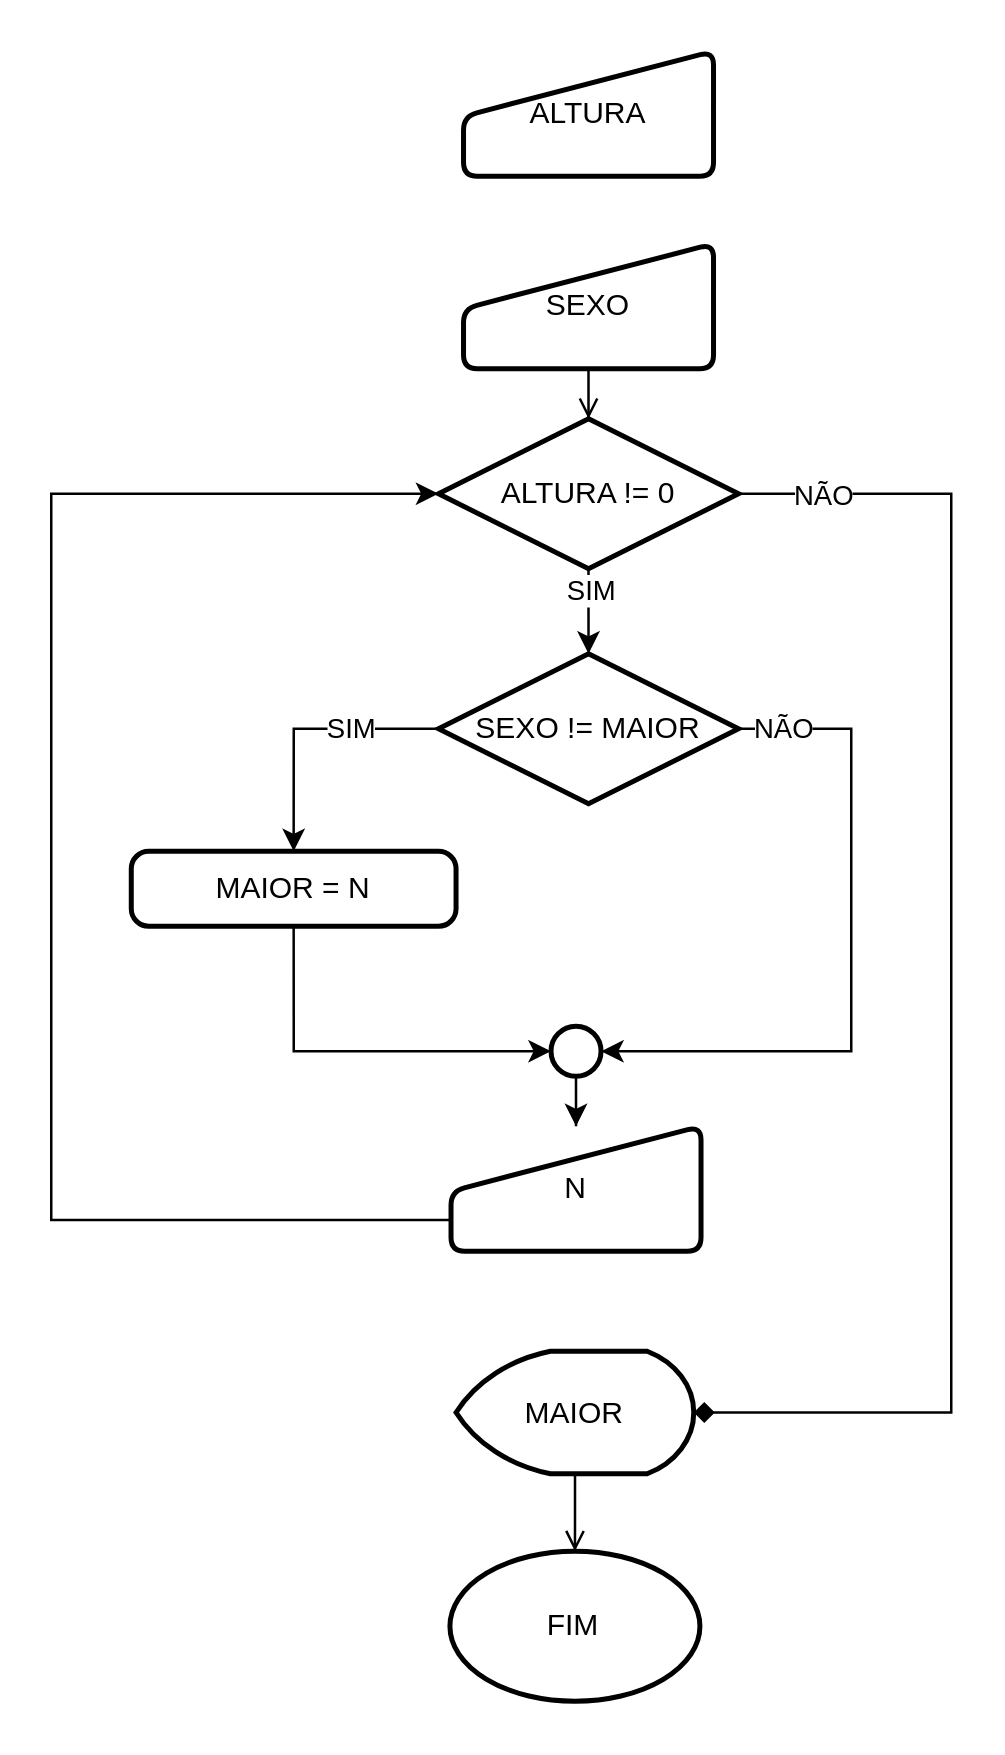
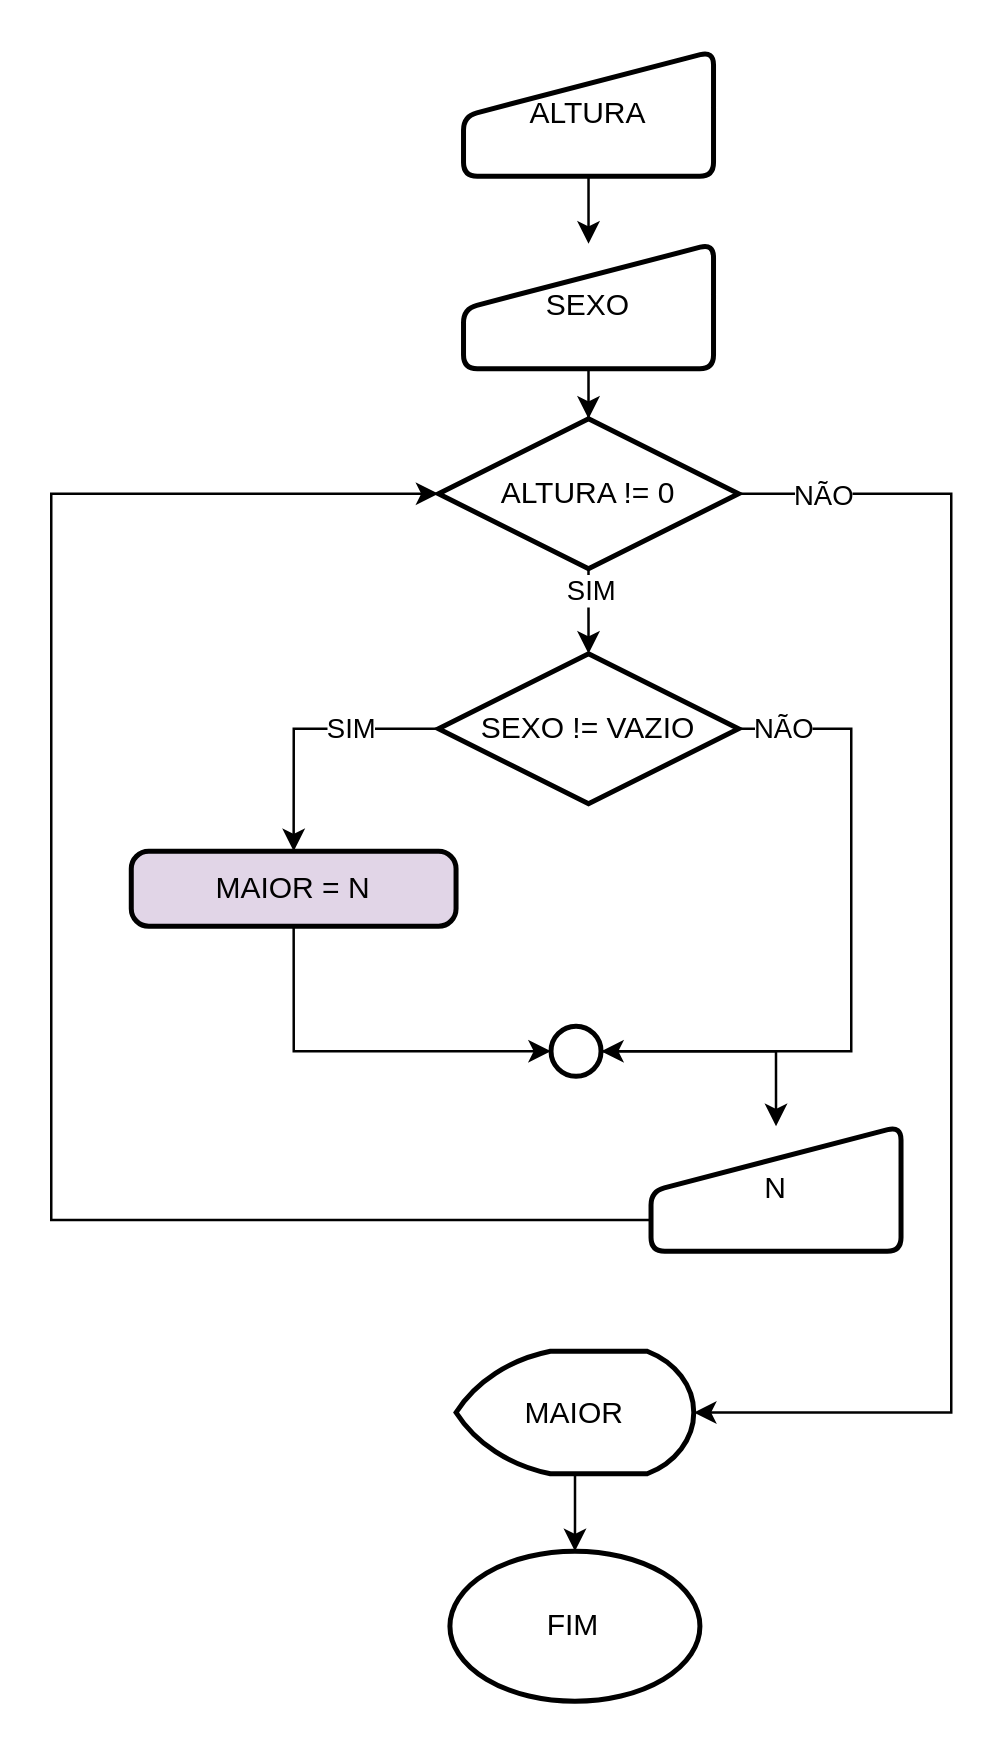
none -> (589, 203)
(589, 404) -> (589, 400)
(589, 729) -> (589, 729)
(294, 889) -> (294, 889)
(576, 1189) -> (776, 1189)
(714, 1413) -> (712, 1413)
(575, 1536) -> (575, 1533)
